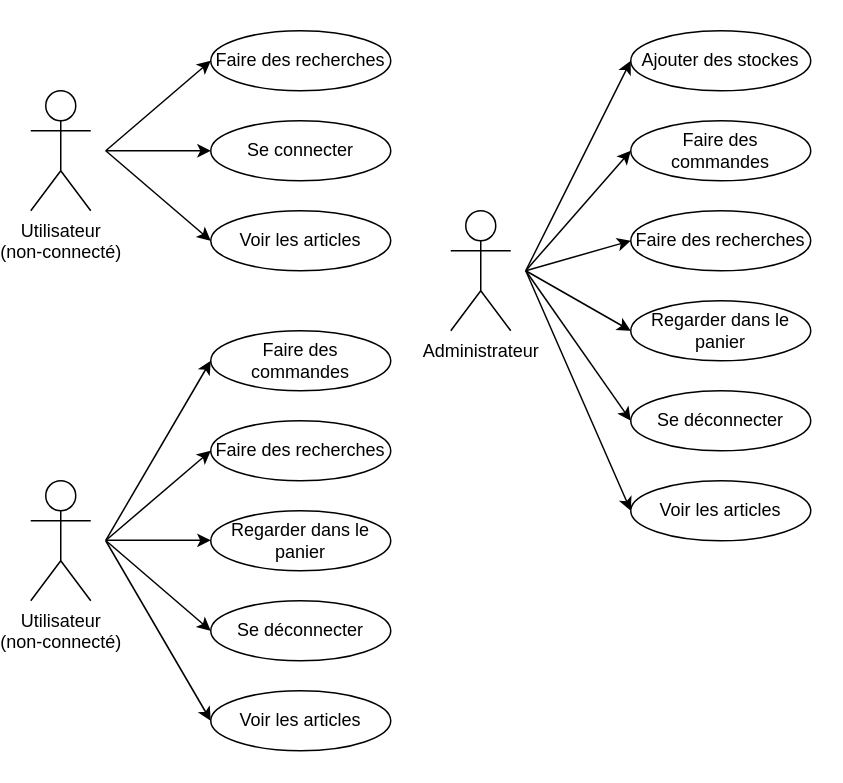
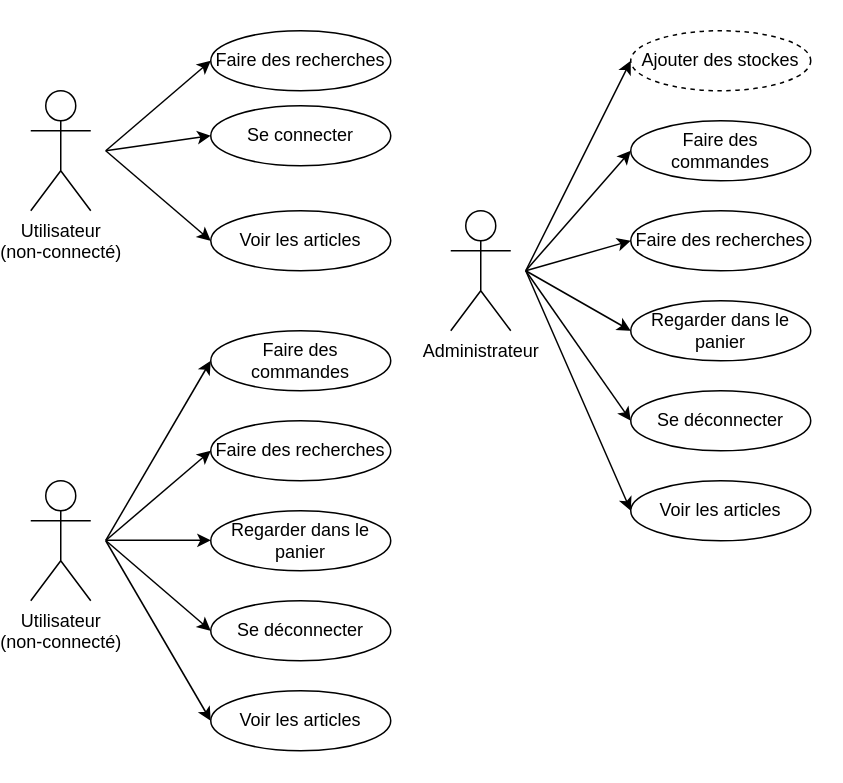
(721, 61) -> (721, 61)
(301, 151) -> (301, 136)
